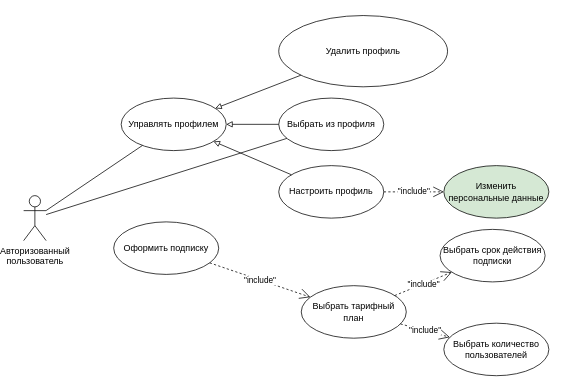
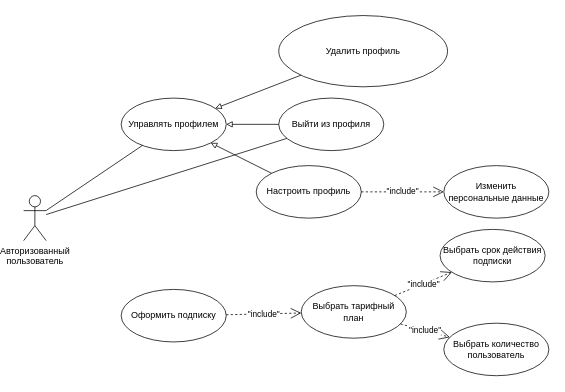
(331, 124) -> (331, 124)
(331, 192) -> (309, 192)
(496, 192) -> (496, 192)
(166, 248) -> (174, 315)
(496, 349) -> (496, 349)
